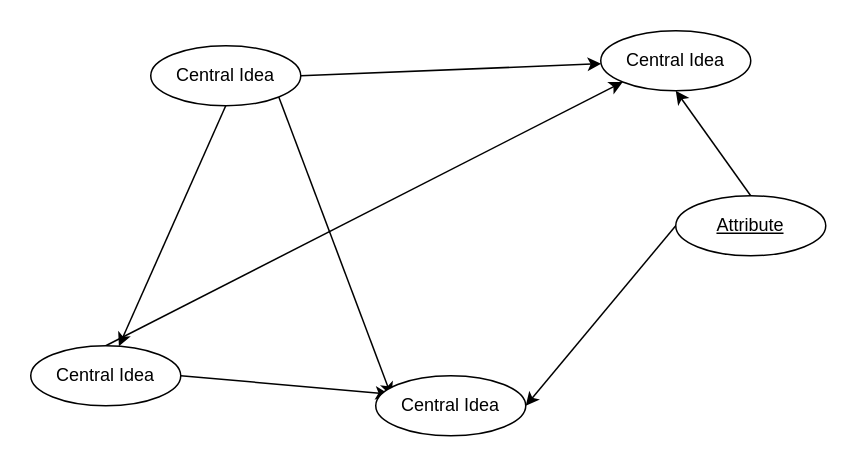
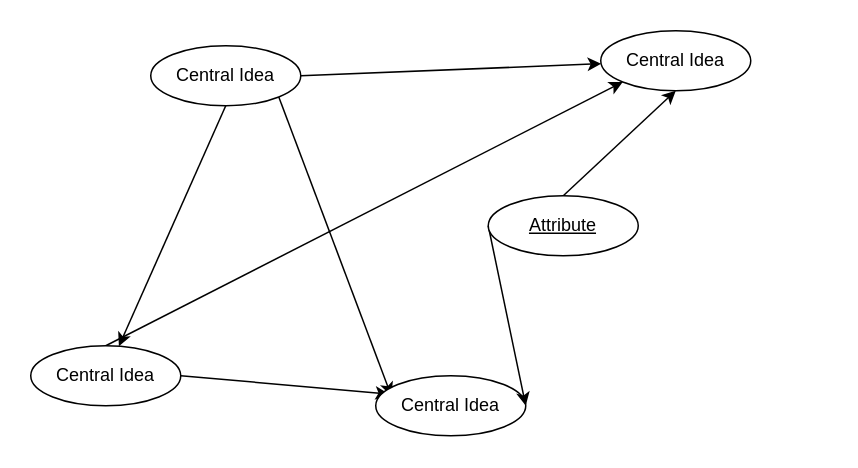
(751, 226) -> (563, 226)
